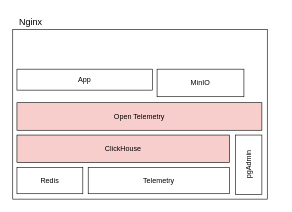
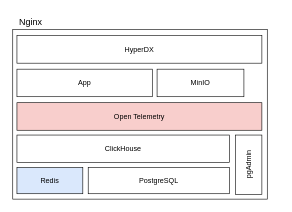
none -> (139, 50)
(84, 80) -> (84, 83)
(123, 149) -> (123, 149)
(50, 181) -> (50, 181)
(159, 181) -> (159, 181)
